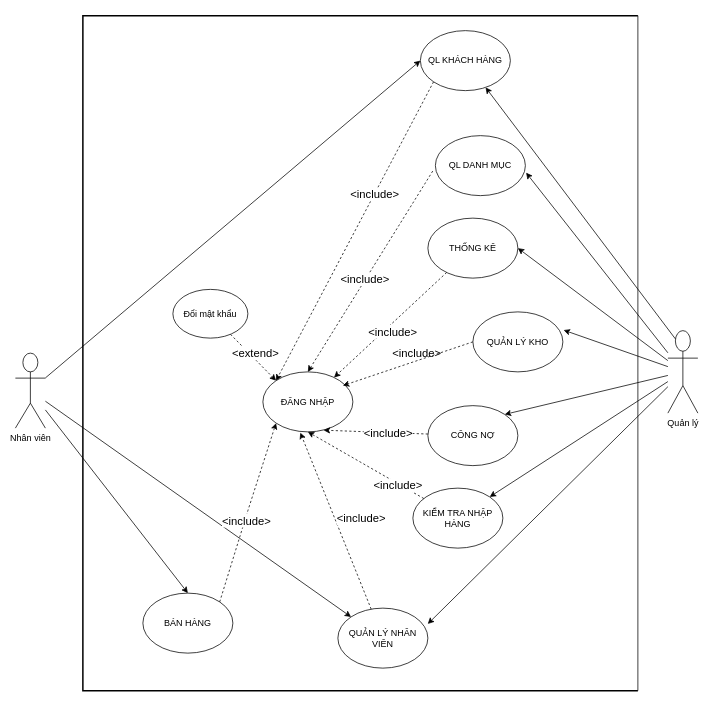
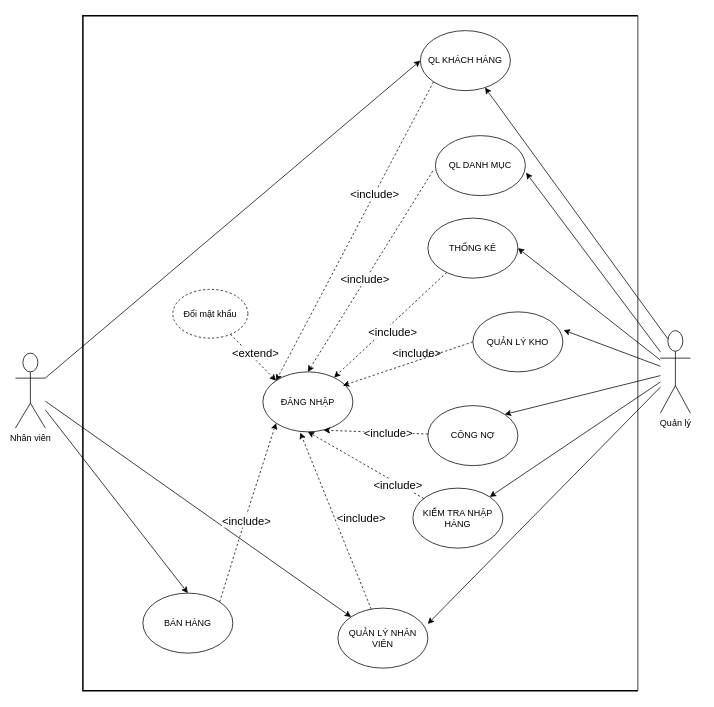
(210, 314) -> (210, 314)
(683, 372) -> (675, 372)
